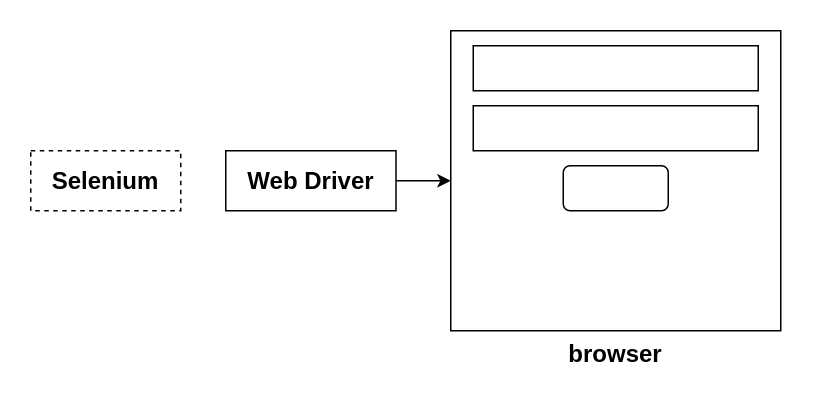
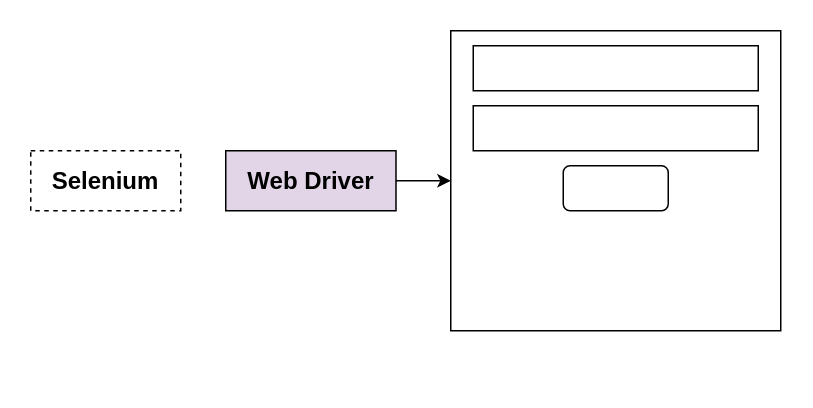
(311, 181) -> (311, 181)
(616, 353) -> none
